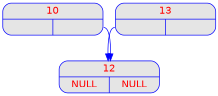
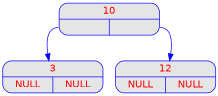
(166, 19) -> none
none -> (53, 77)
